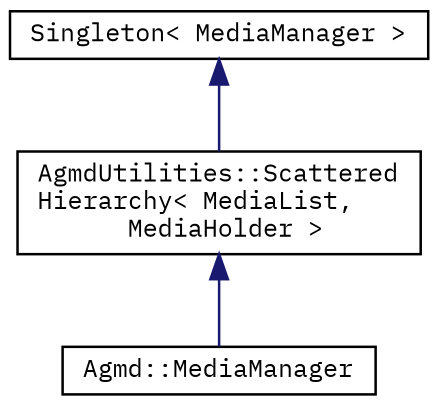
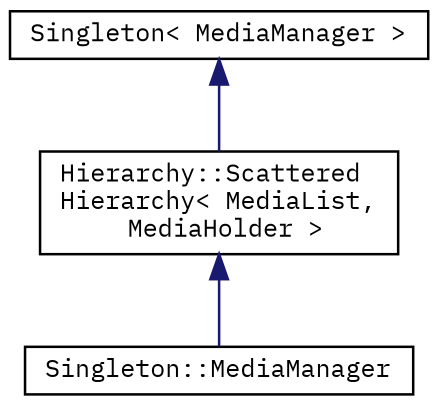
(219, 203) -> (219, 203)
(219, 371) -> (219, 371)
